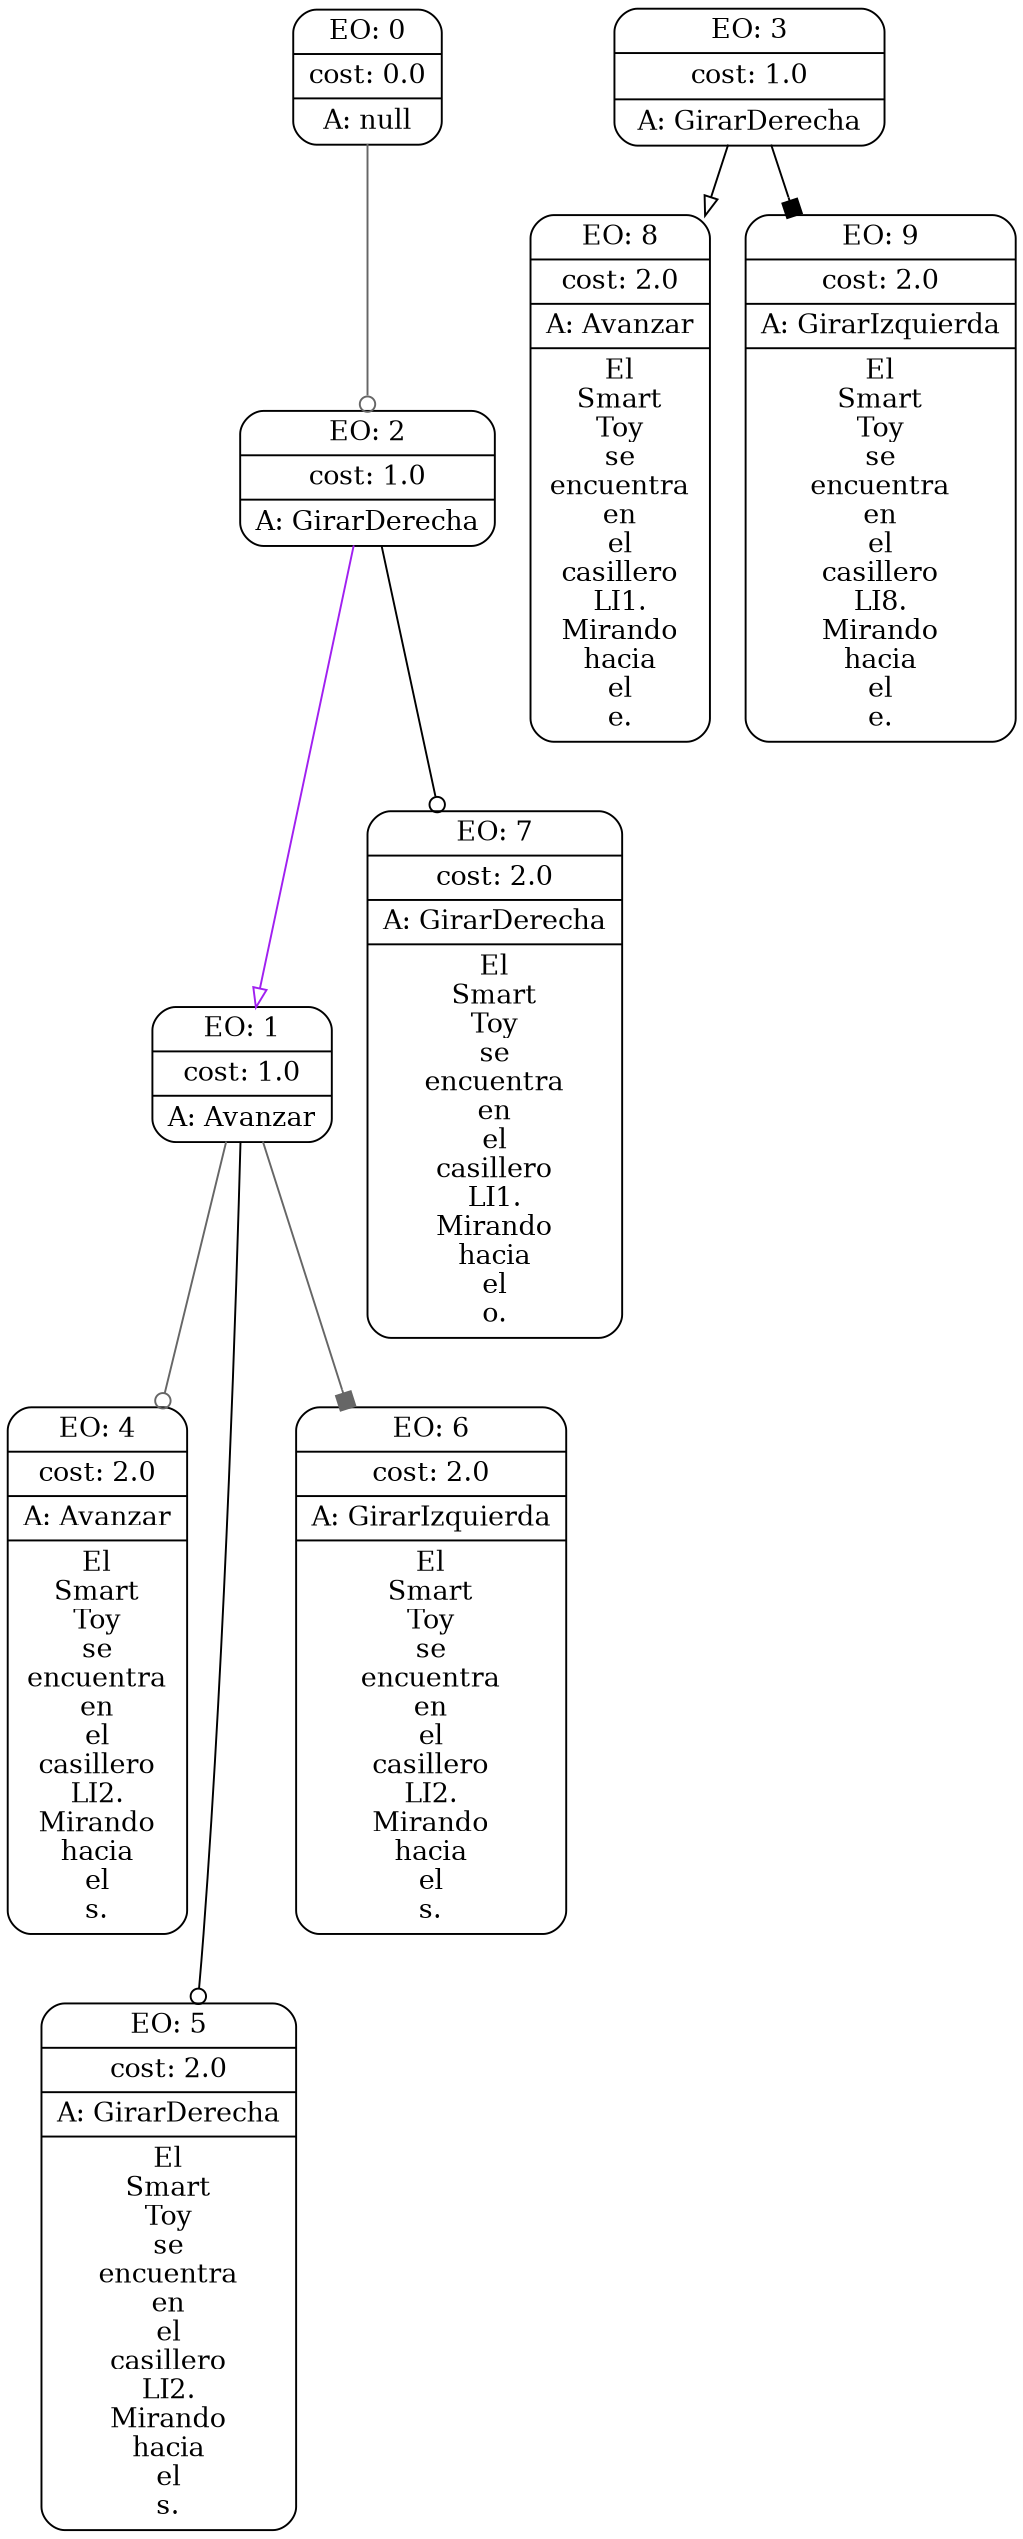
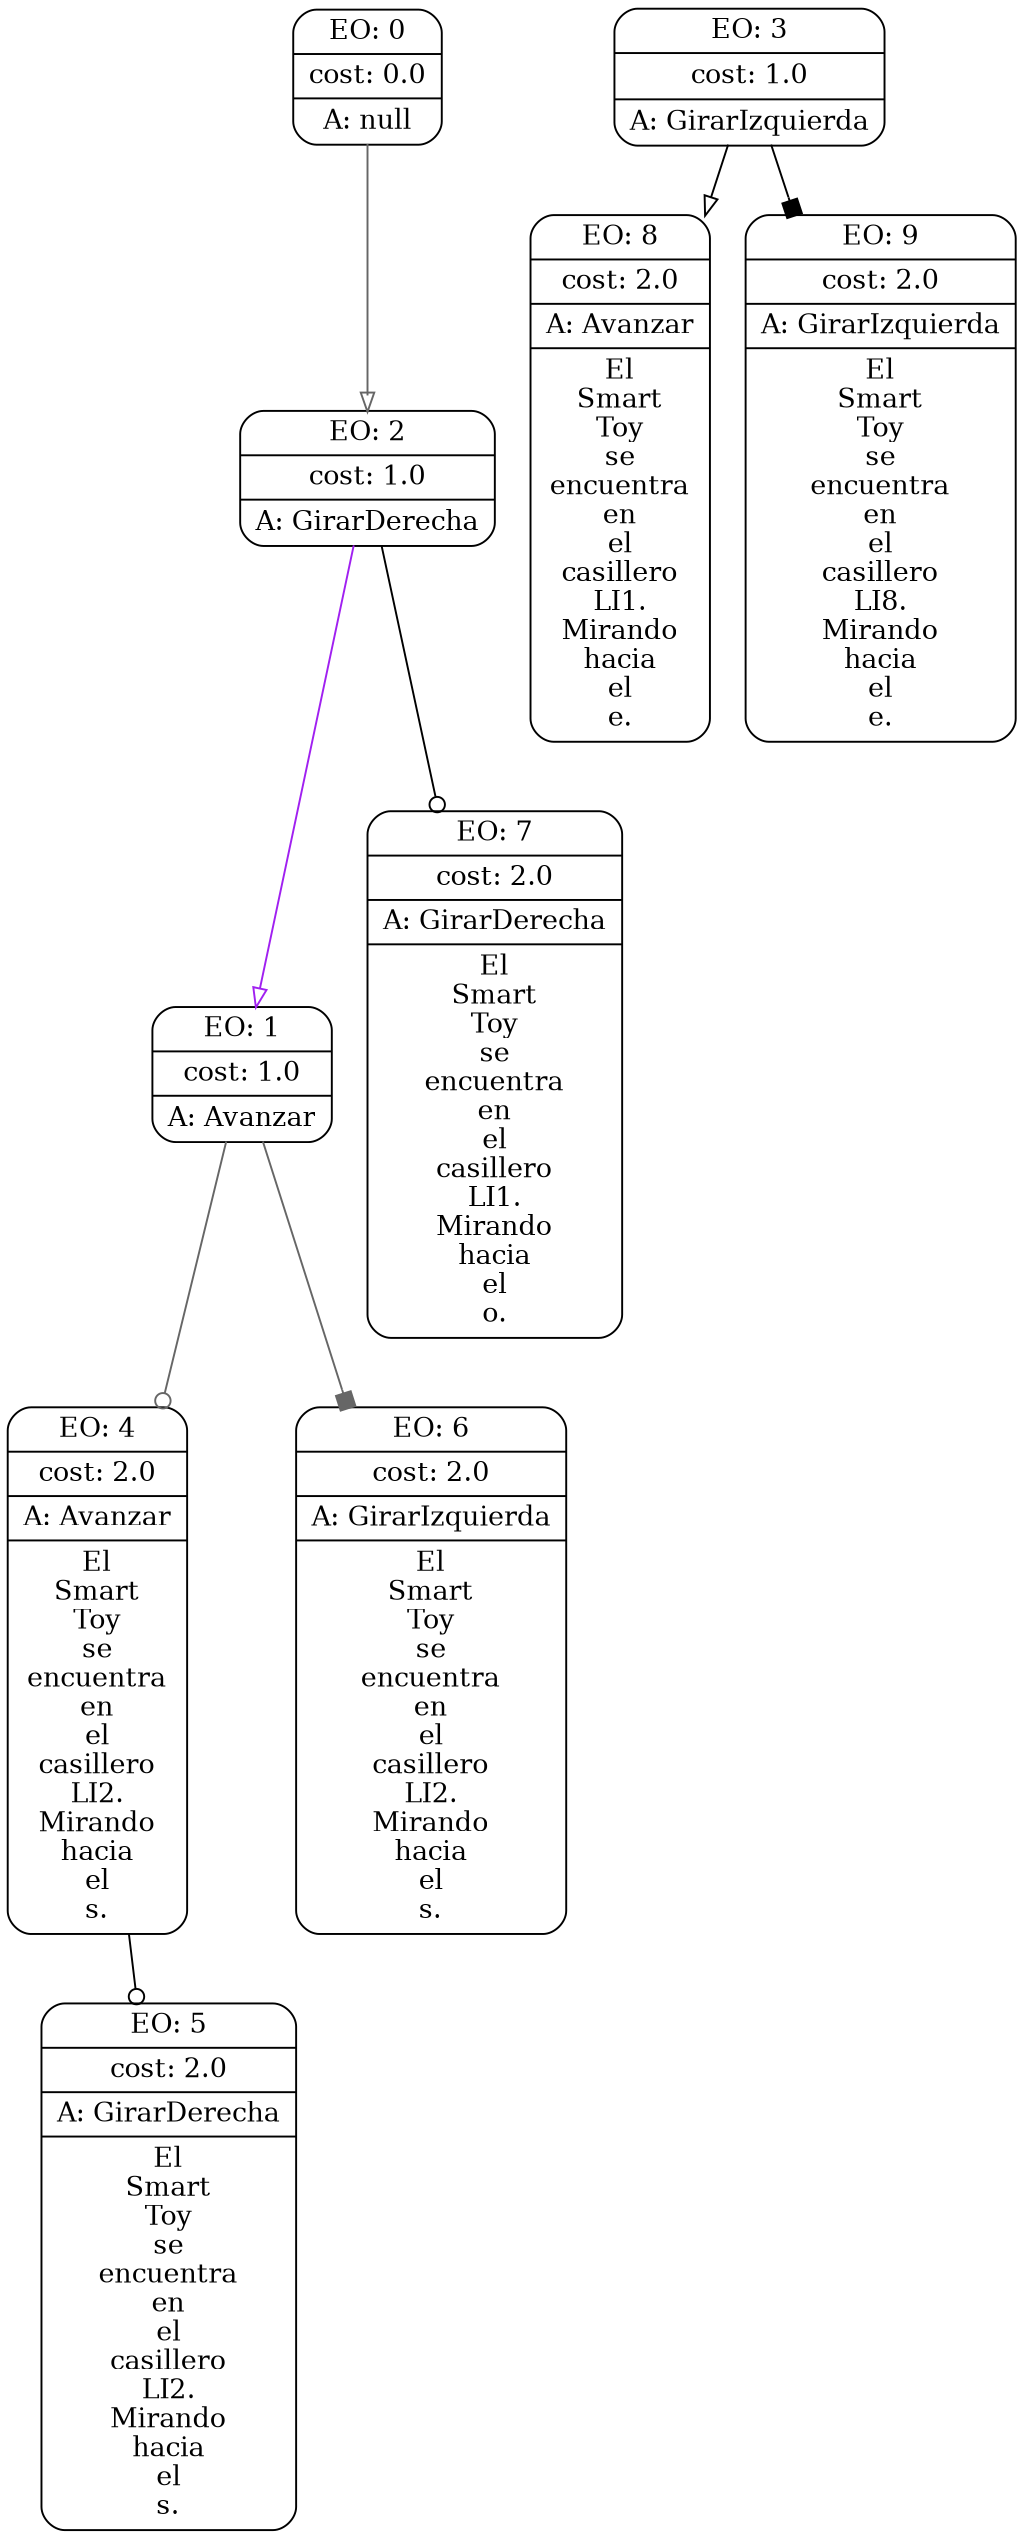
(749, 122) -> (749, 122)
(368, 270) -> (368, 270)
(225, 1565) -> (132, 1961)
